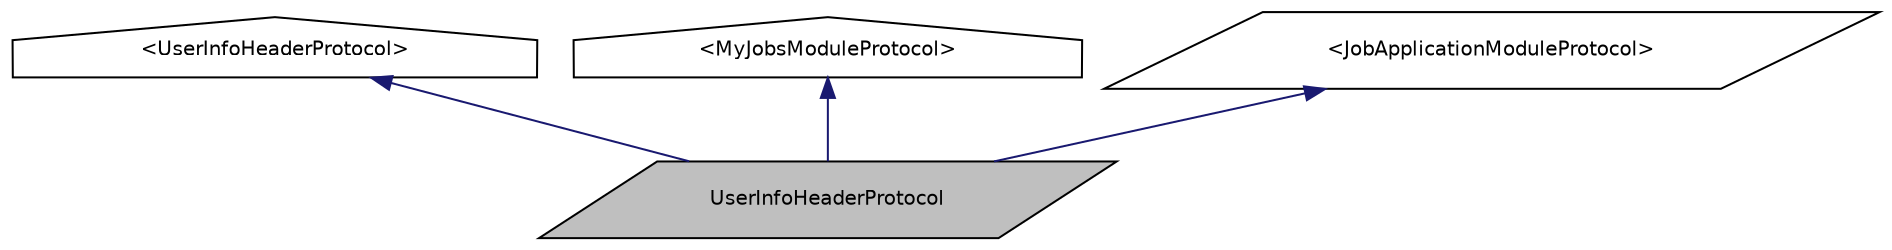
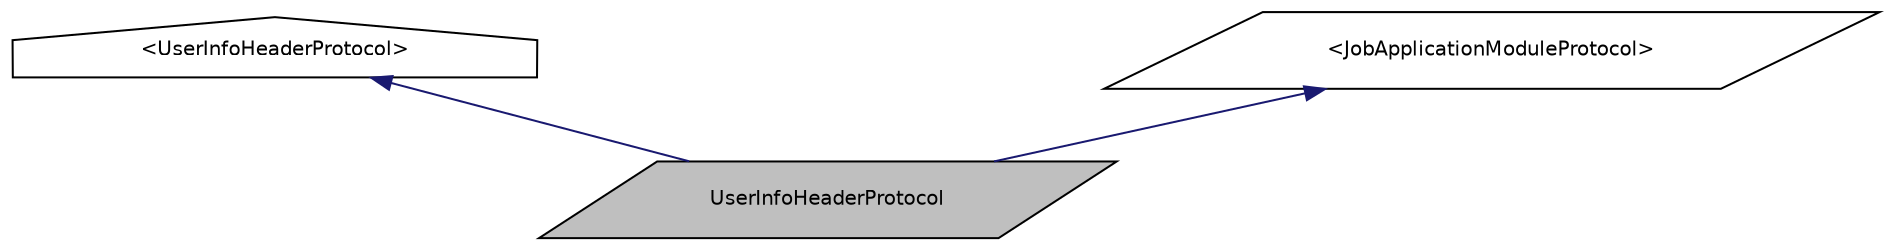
(828, 50) -> none
